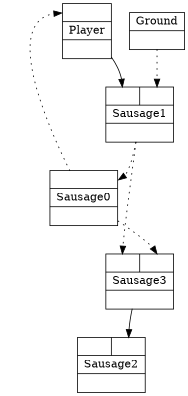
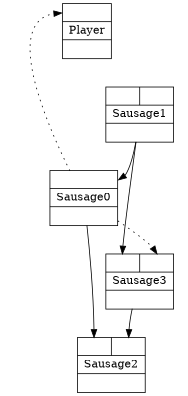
(157, 31) -> none
(118, 68) -> none
(132, 159) -> (132, 159)
(129, 194) -> (129, 194)
none -> (92, 277)
